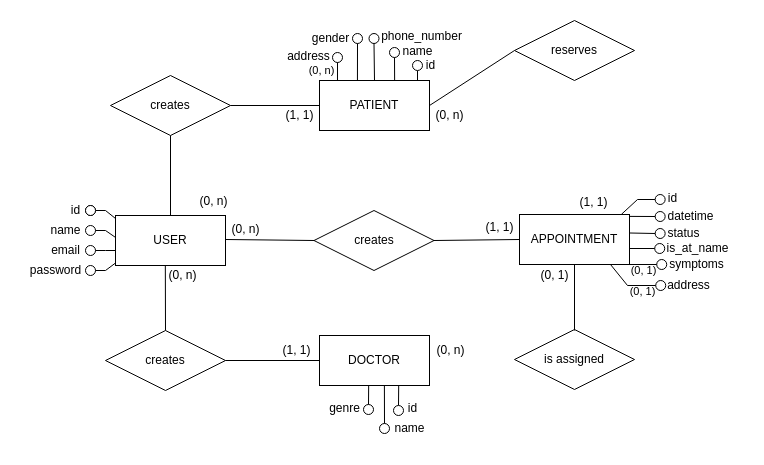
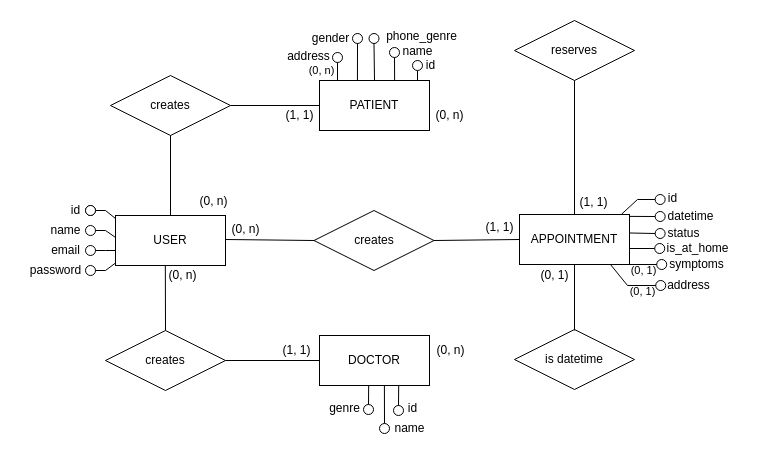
(422, 37) -> (422, 37)
(472, 78) -> none
none -> (575, 148)
(698, 249) -> (698, 249)
(575, 360) -> (575, 360)
